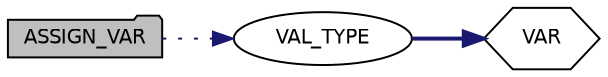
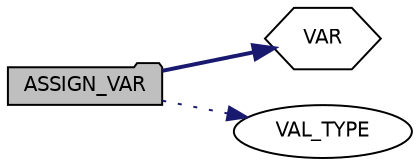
(438, 39) -> (208, 61)
